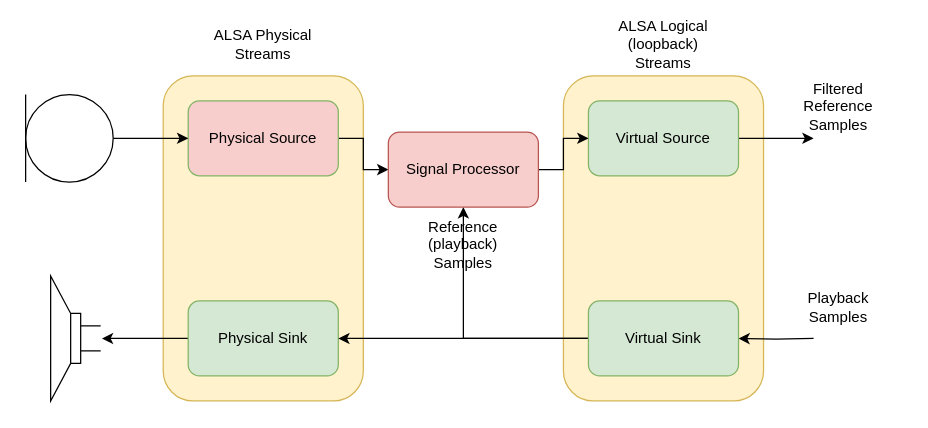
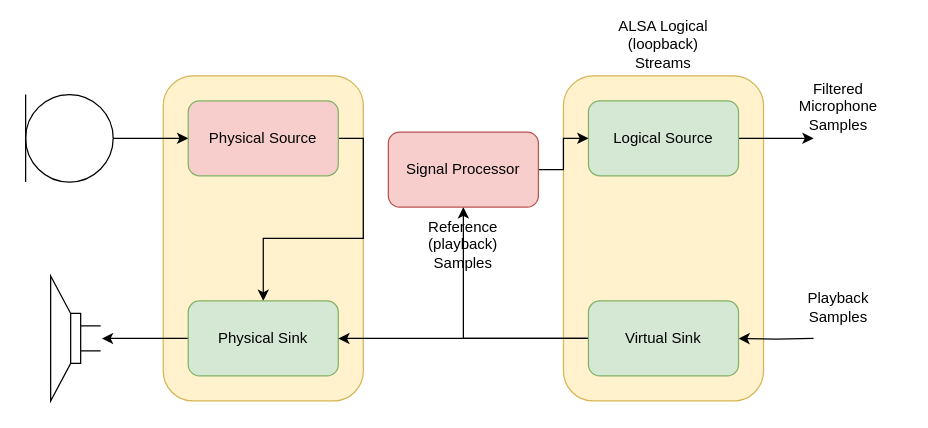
(263, 44) -> none
(838, 107) -> (838, 107)
(663, 138) -> (663, 138)
(370, 169) -> (322, 238)
